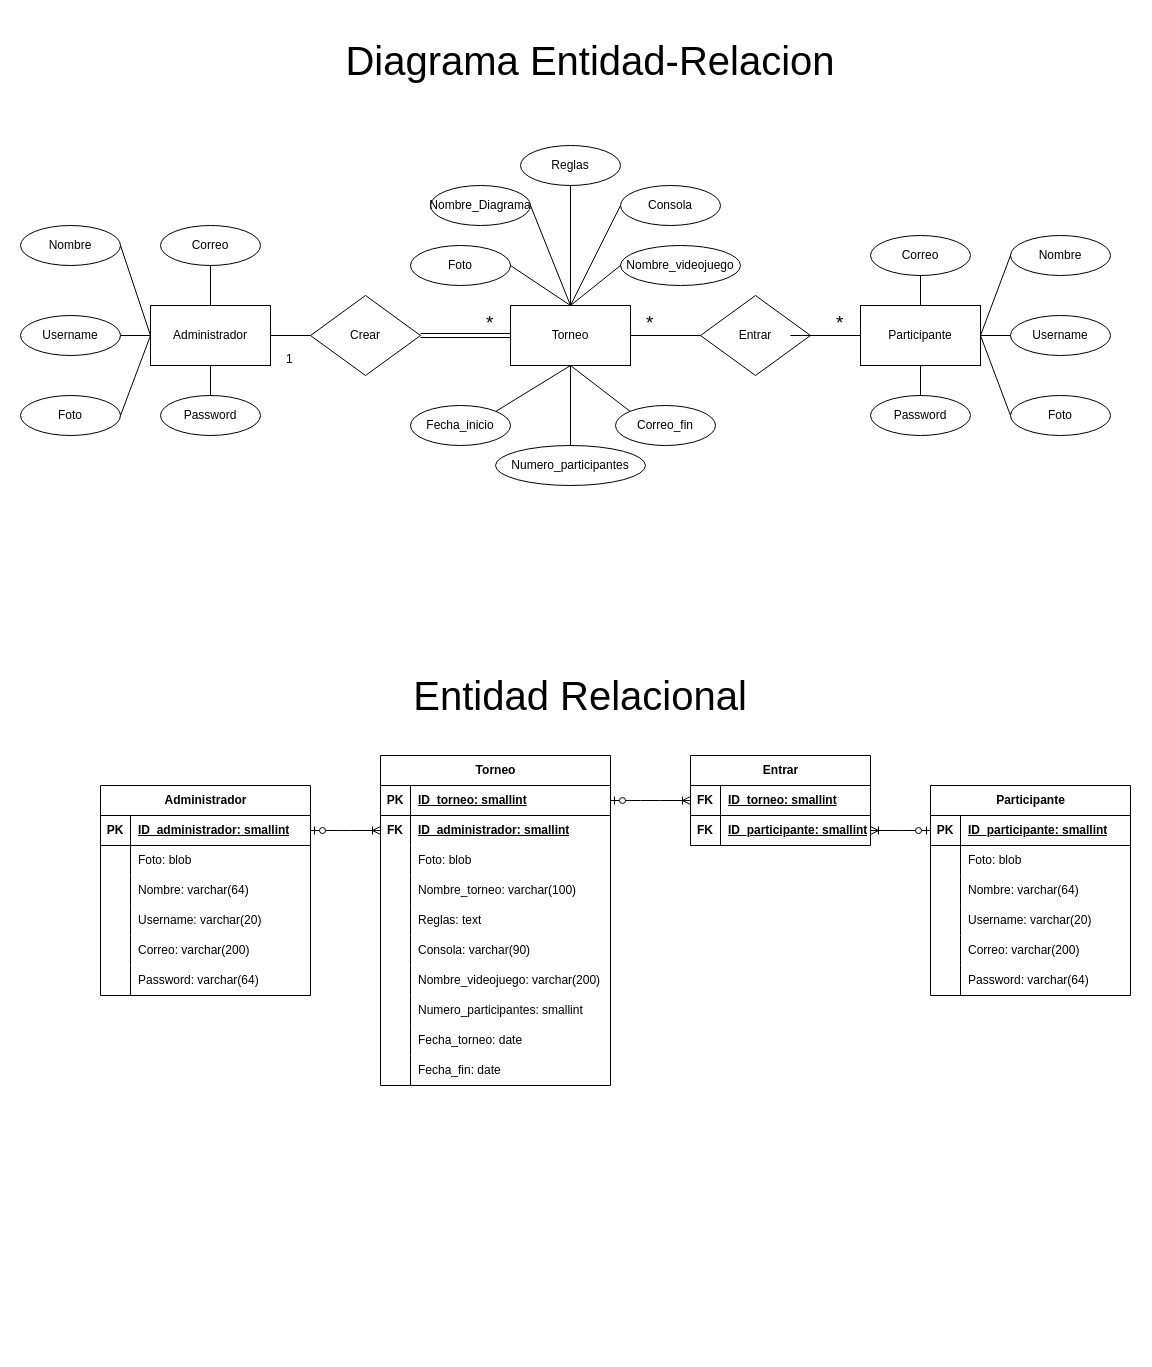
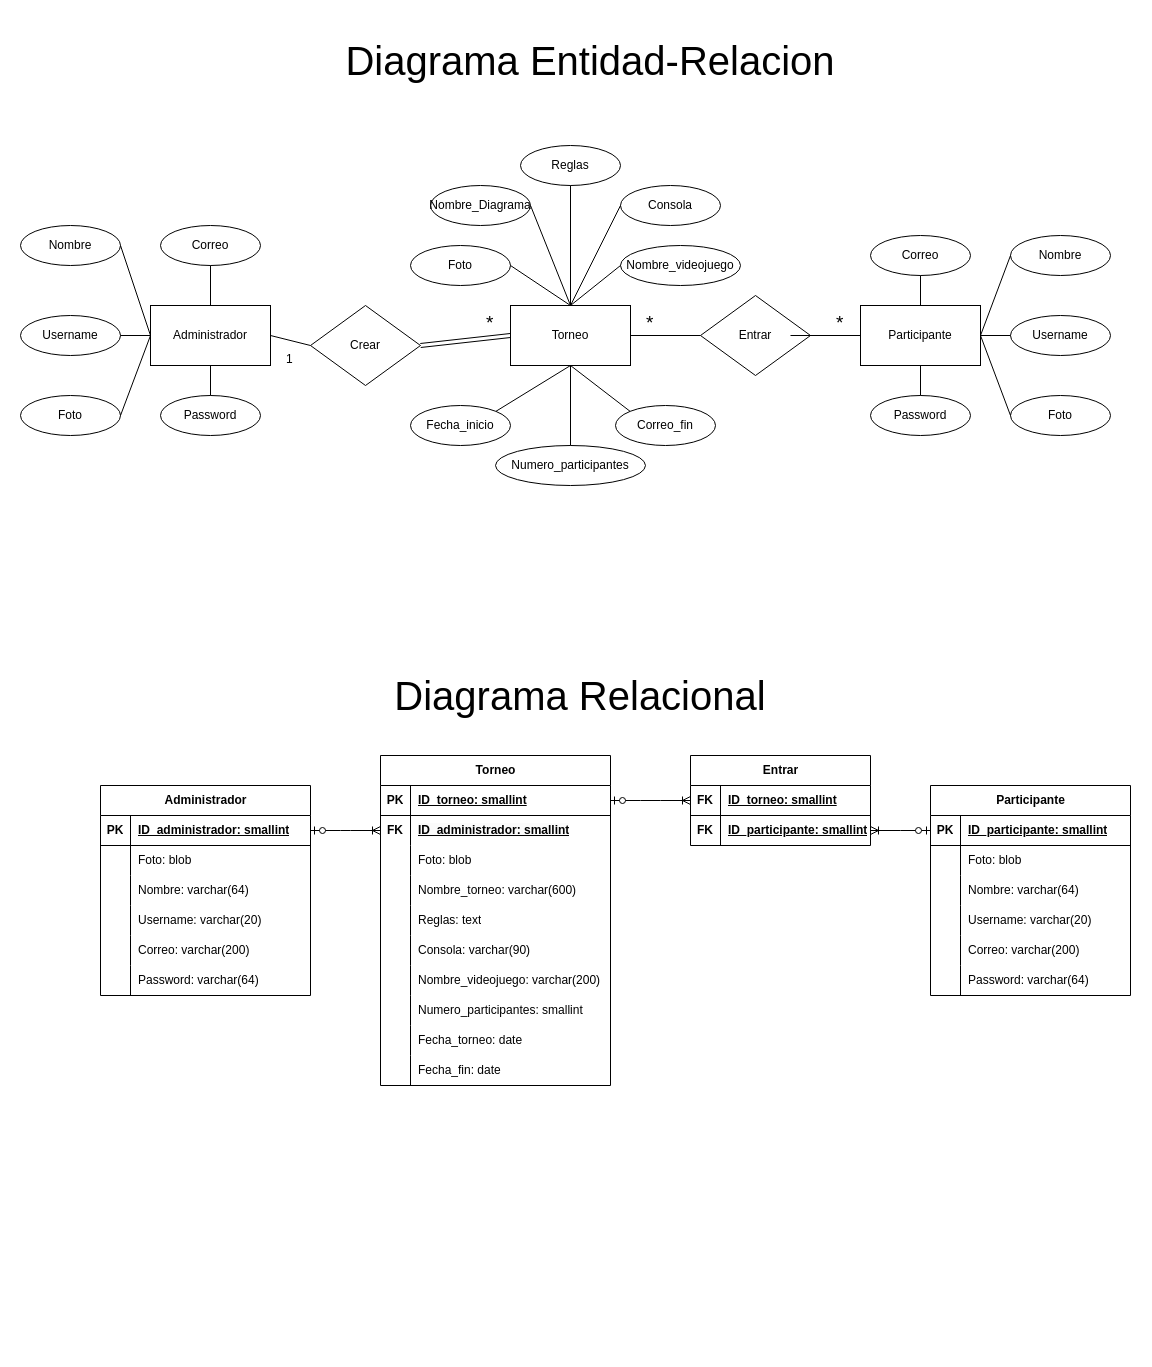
(366, 336) -> (366, 346)
(581, 696) -> (581, 696)
(506, 891) -> (506, 891)
